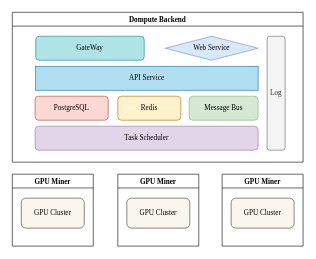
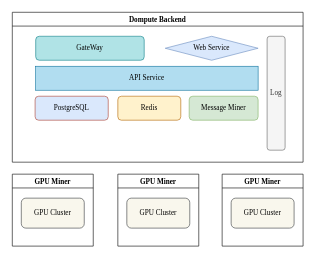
(72, 108) -> (72, 108)
(224, 108) -> (224, 108)
(147, 138) -> none
